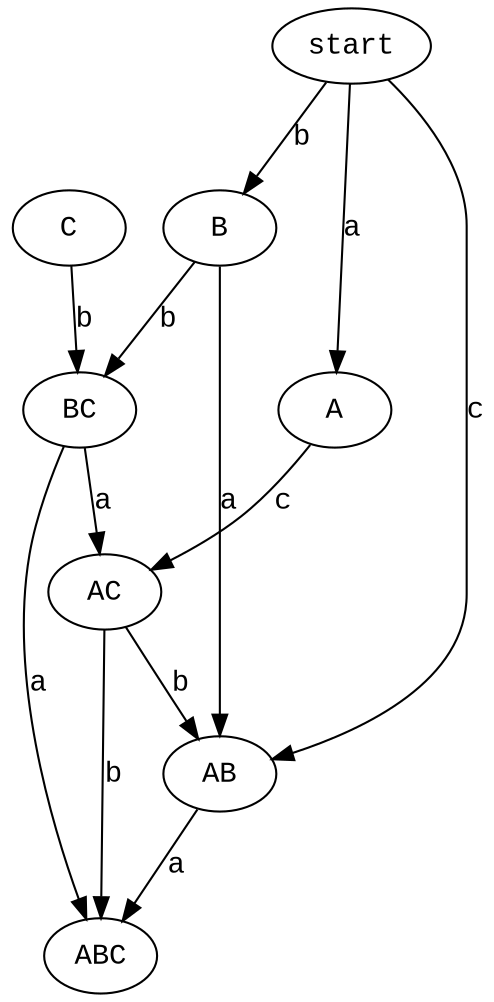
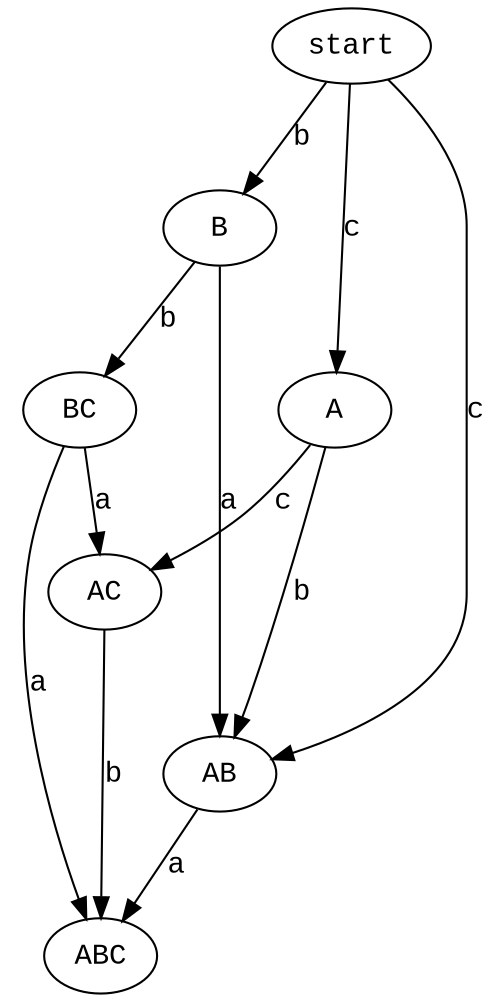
(69, 228) -> none
(353, 228) -> (353, 228)
(156, 674) -> (286, 583)
